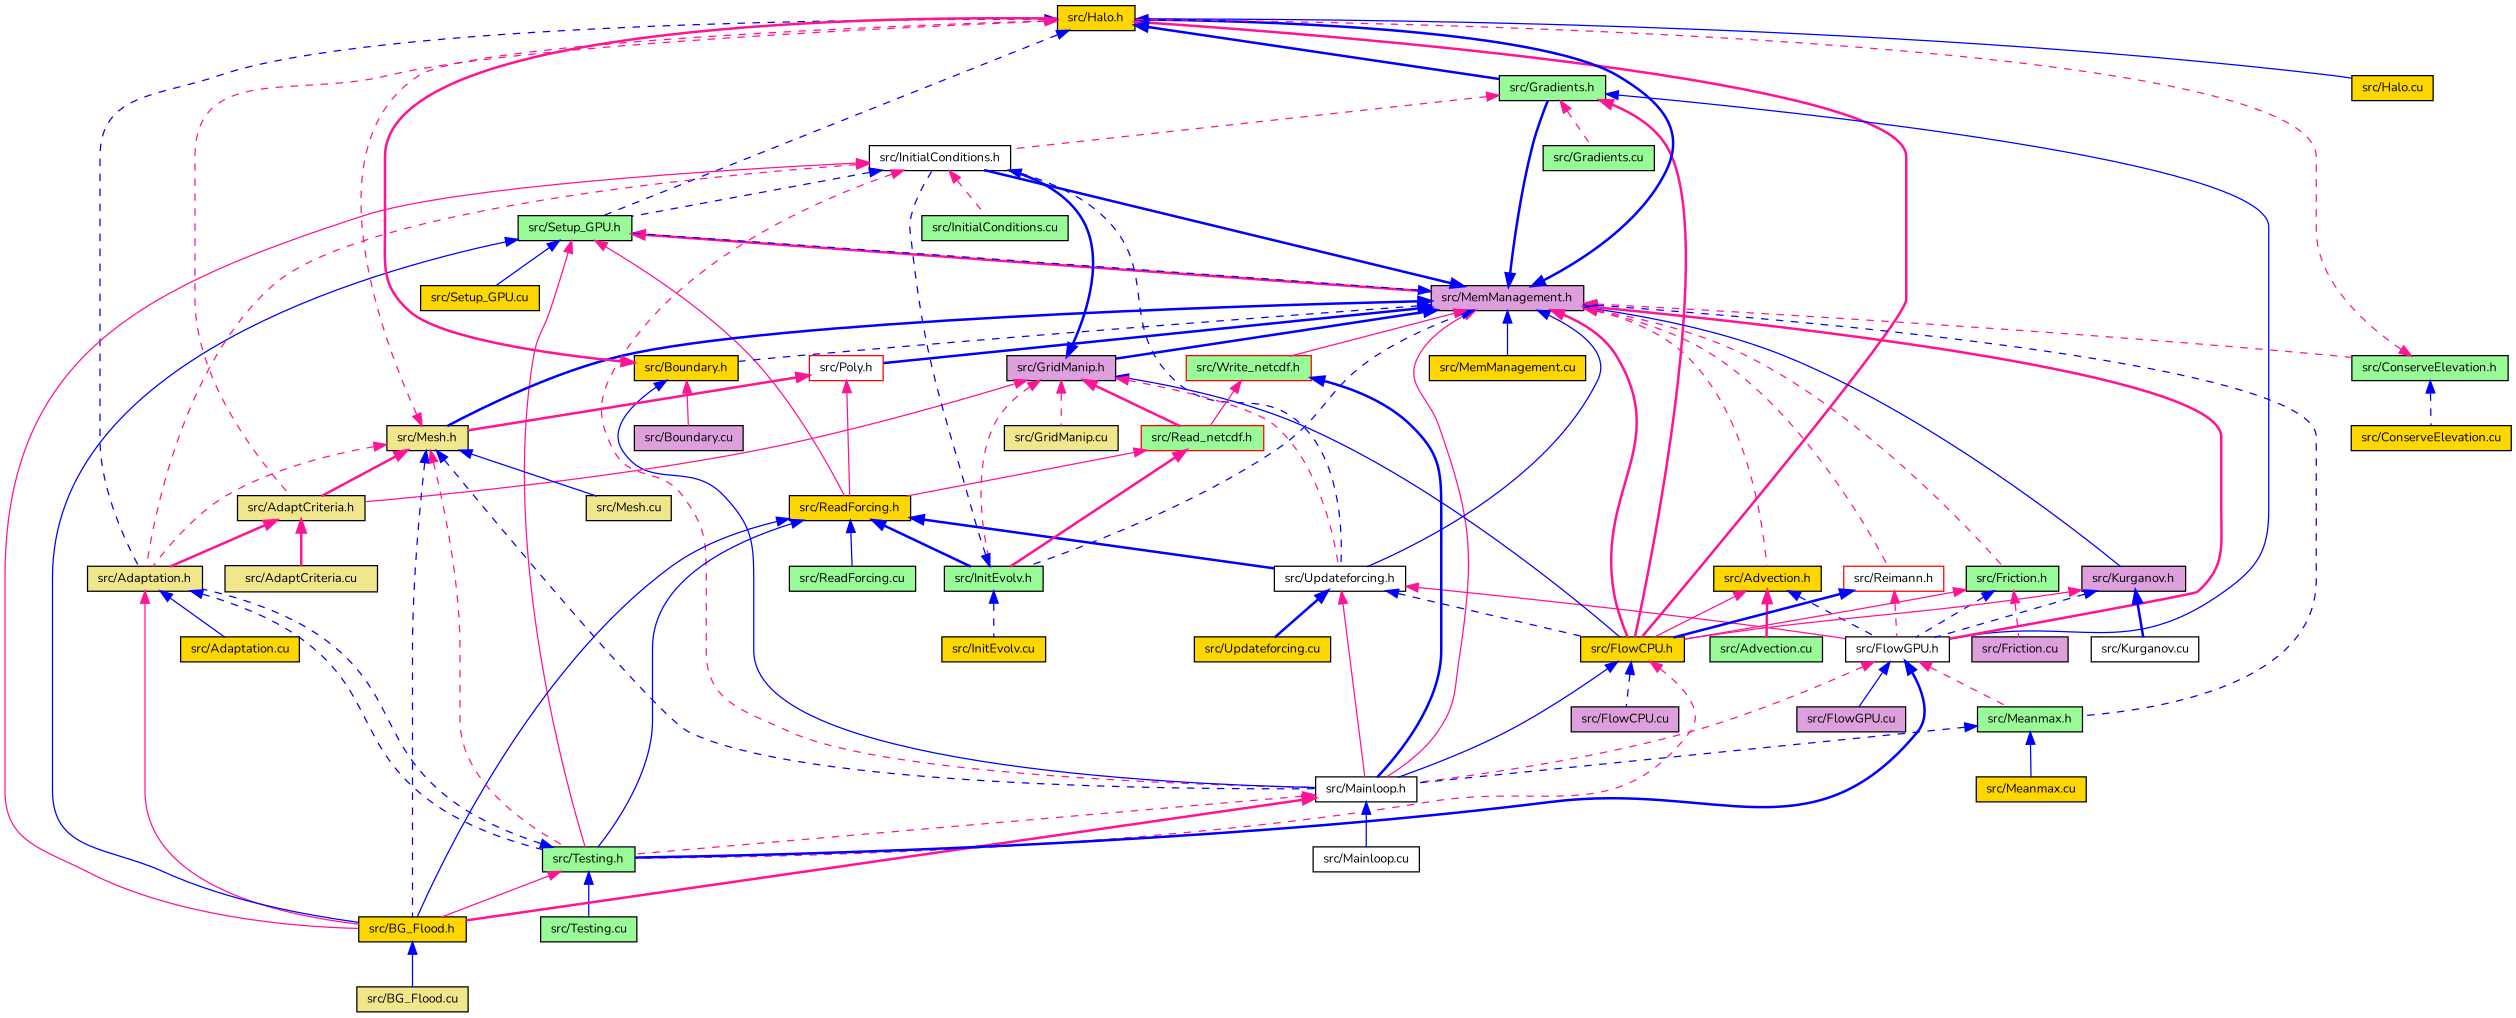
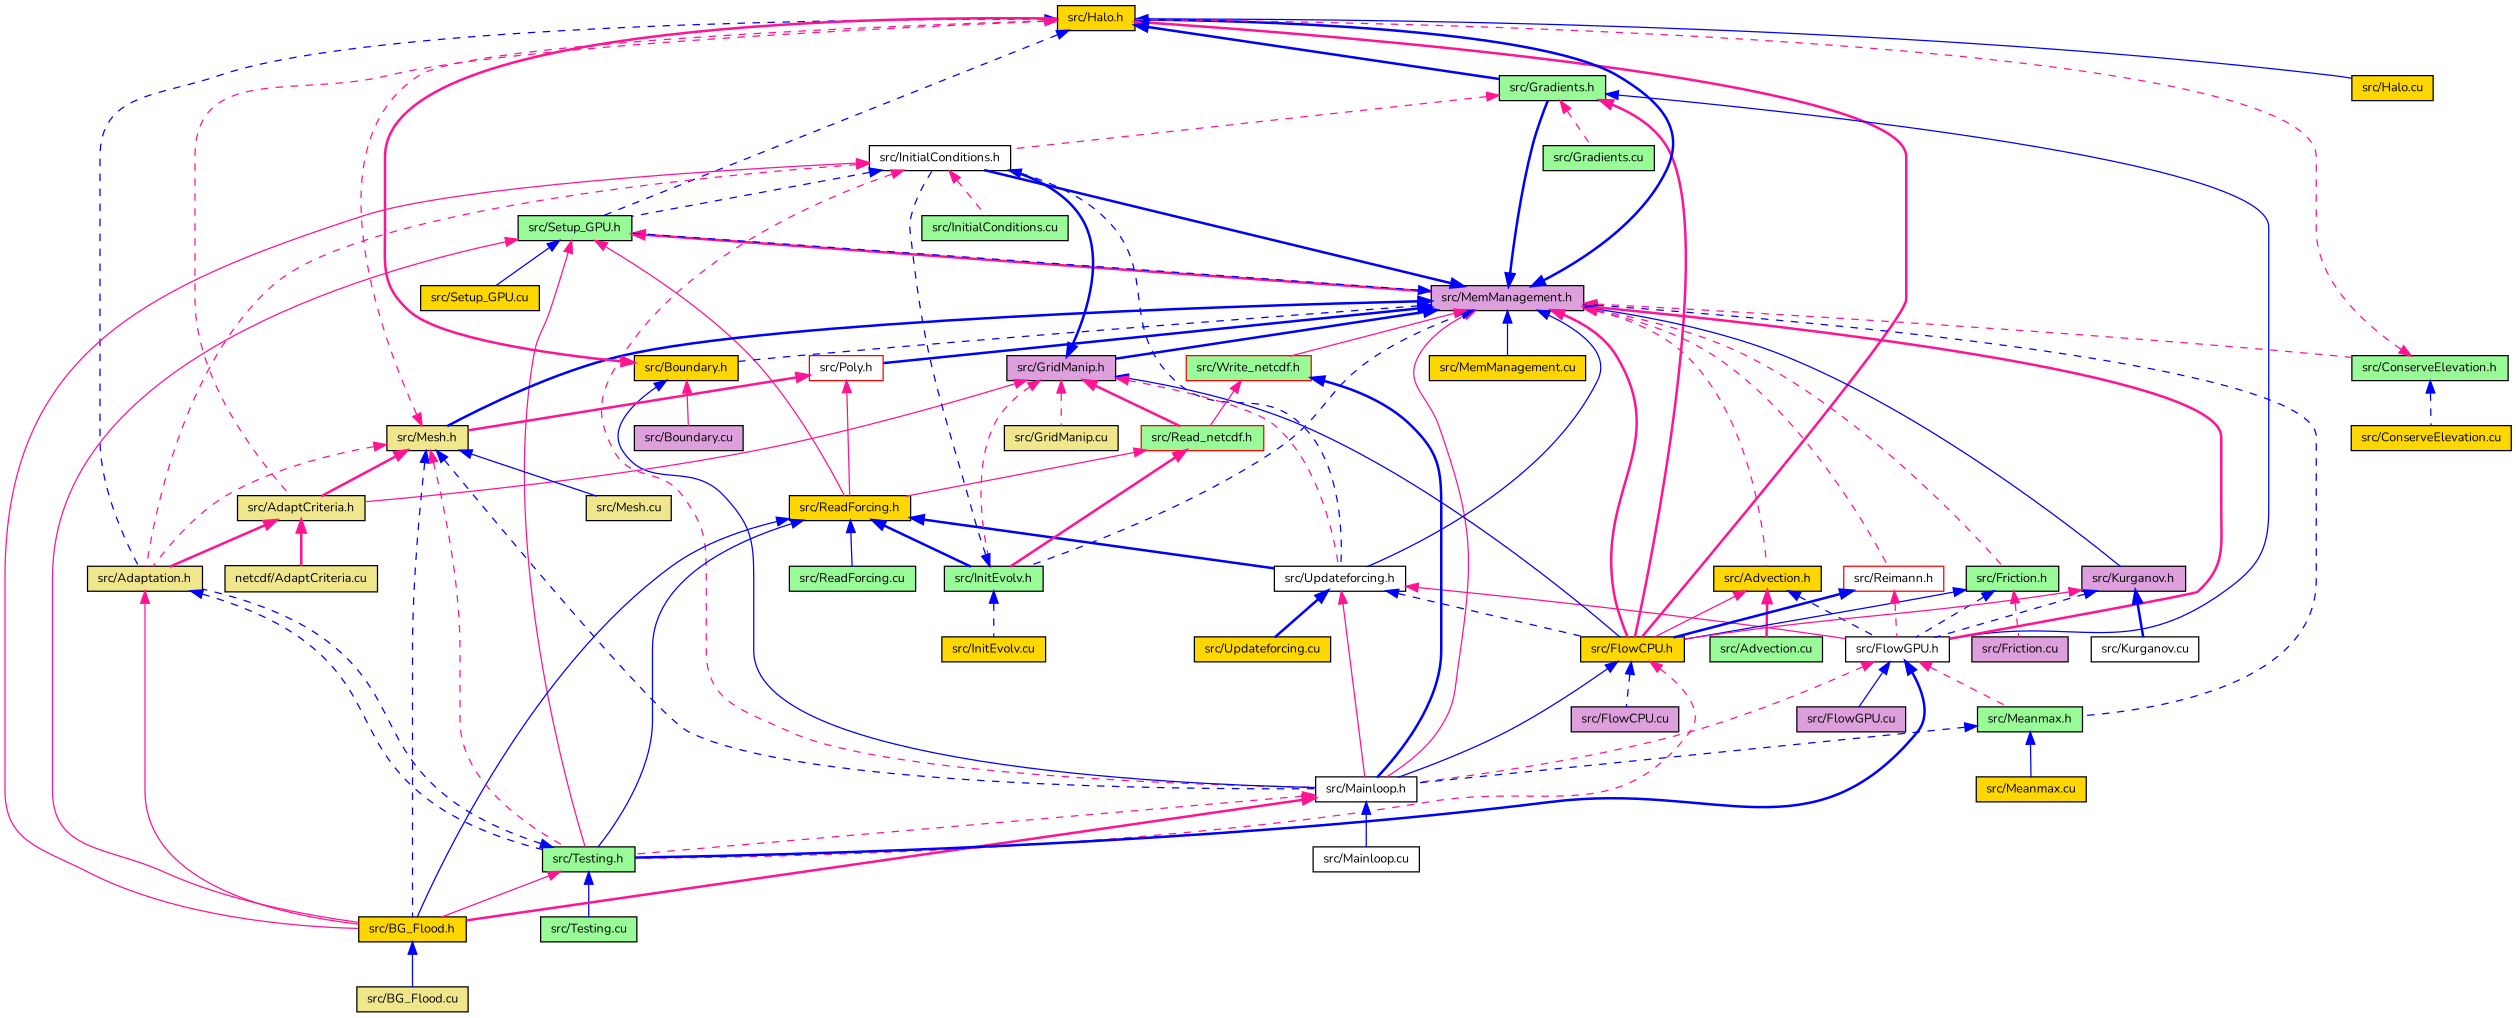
(56, 557) -> (56, 557)
(301, 579) -> (301, 579)
(1853, 610) -> (1853, 610)
(240, 649) -> none
